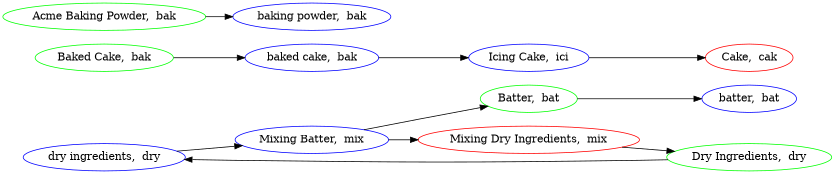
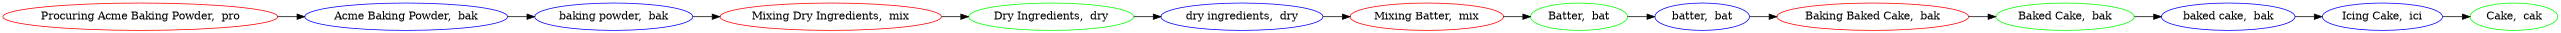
(104, 17) -> (406, 17)
none -> (140, 17)
none -> (1873, 17)
(749, 58) -> (2514, 17)
(312, 140) -> (1427, 17)
(399, 140) -> (703, 17)
